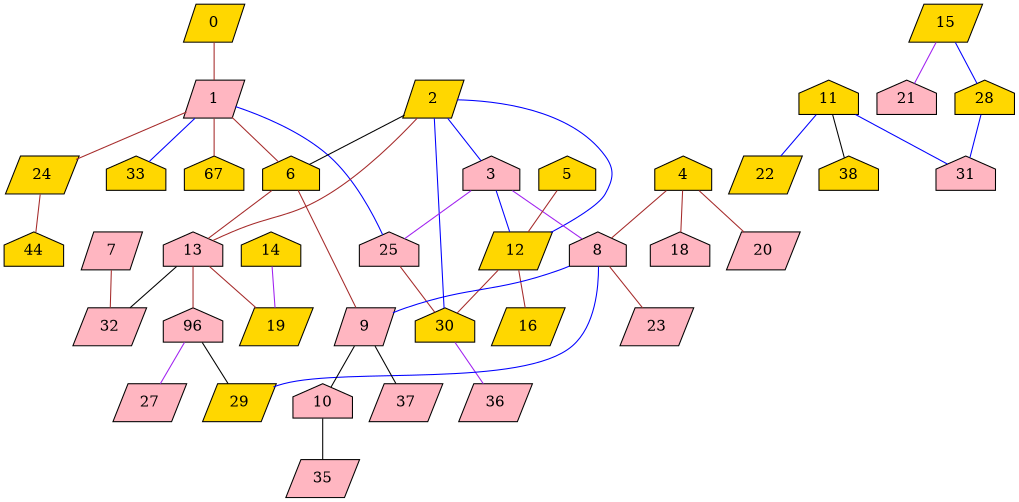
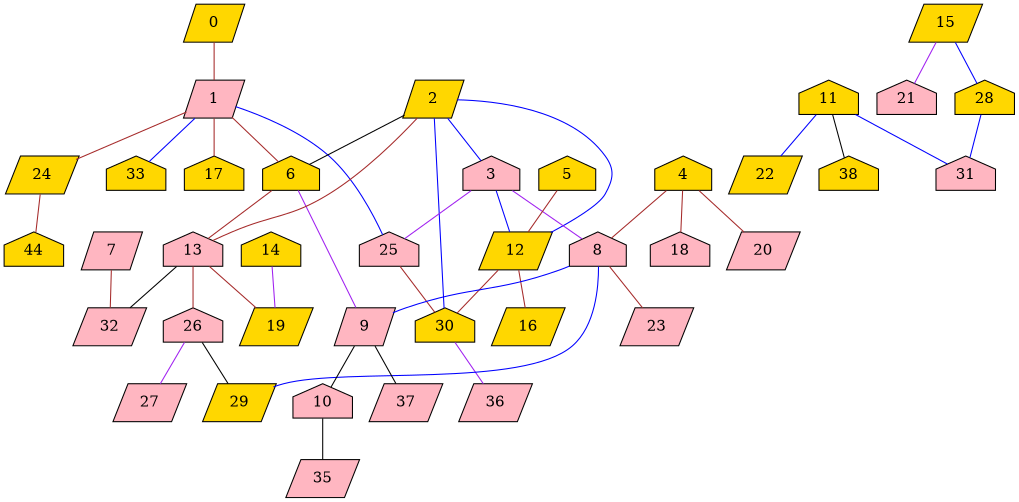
(214, 175) -> (214, 175)
(327, 249) -> (327, 249)
(193, 327) -> (193, 327)
